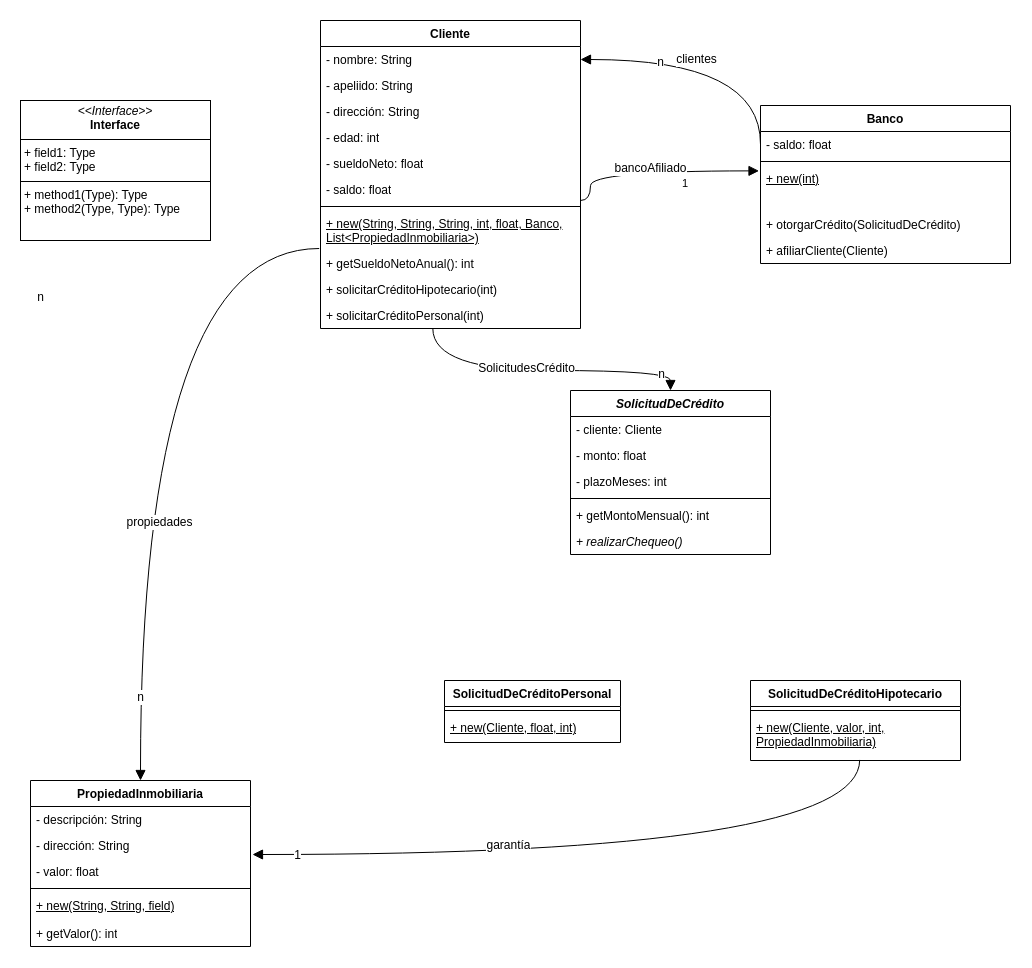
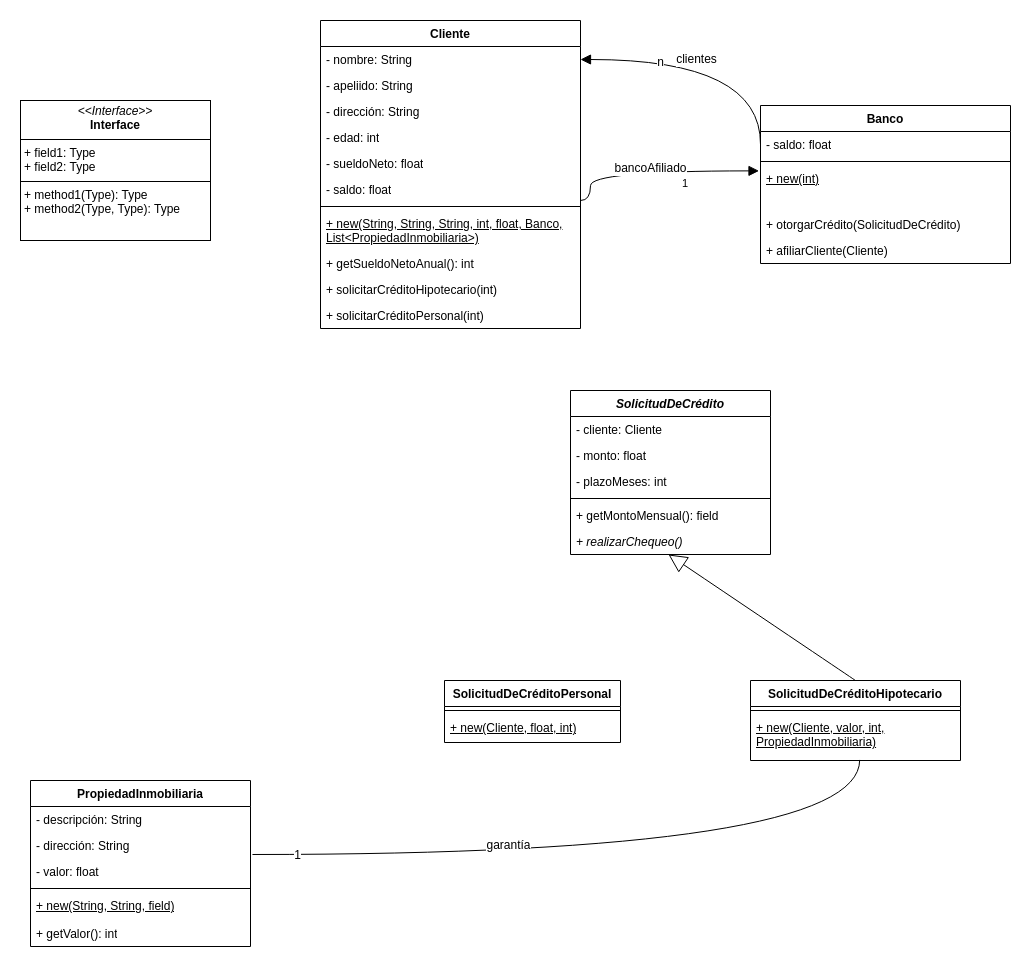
(545, 370) -> none
(162, 474) -> none
(649, 517) -> (655, 517)
none -> (769, 622)
(264, 854) -> (258, 854)
